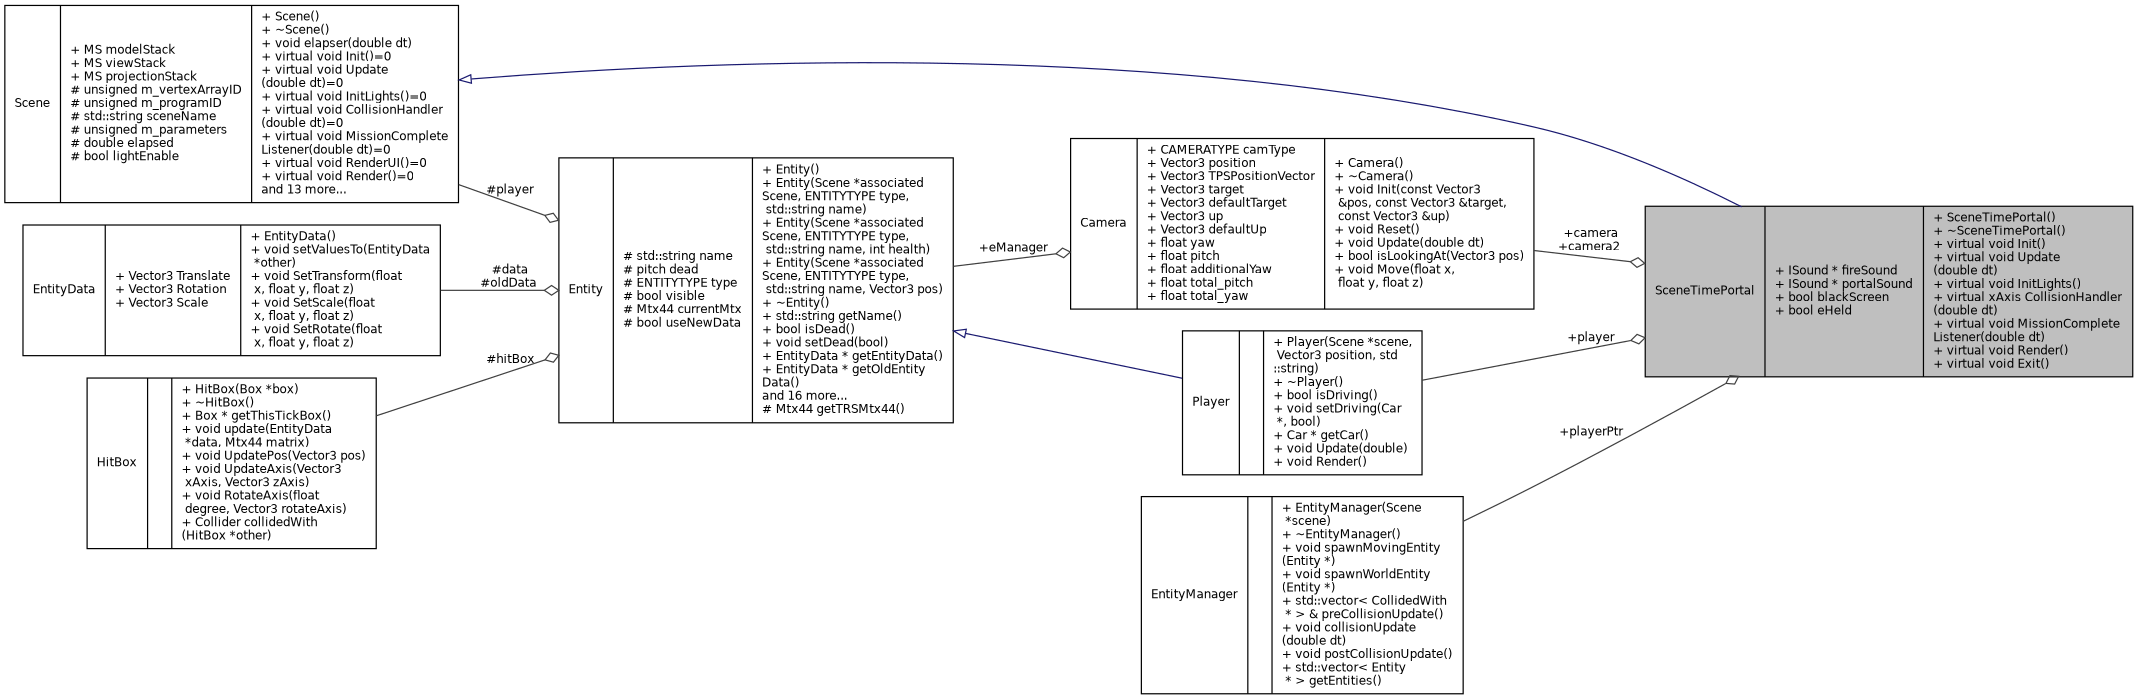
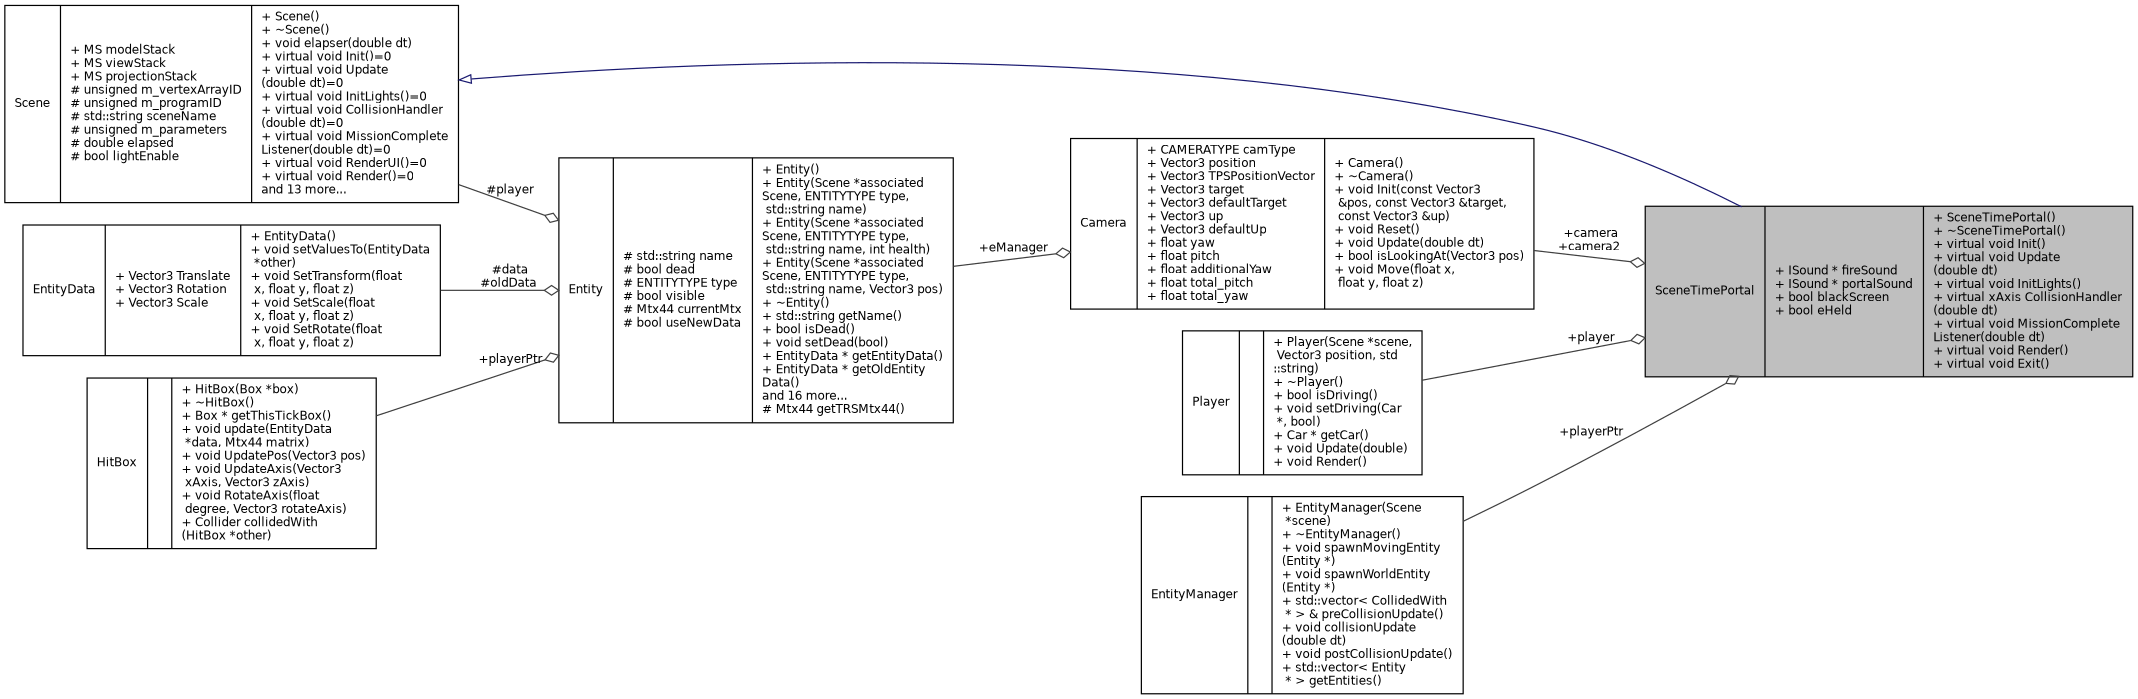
(661, 270) -> (659, 270)
(1074, 356) -> none
(509, 360) -> (509, 360)
